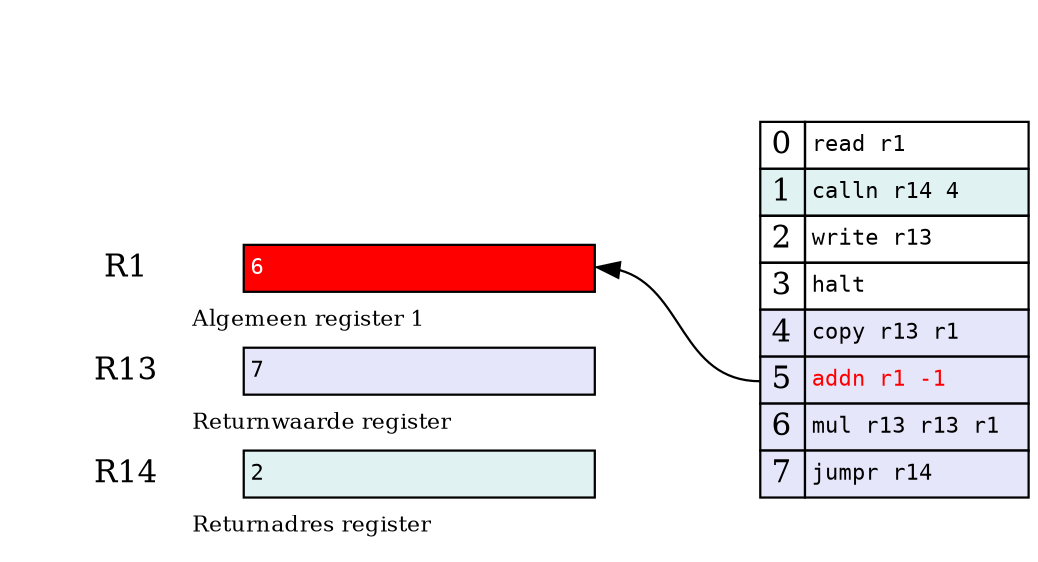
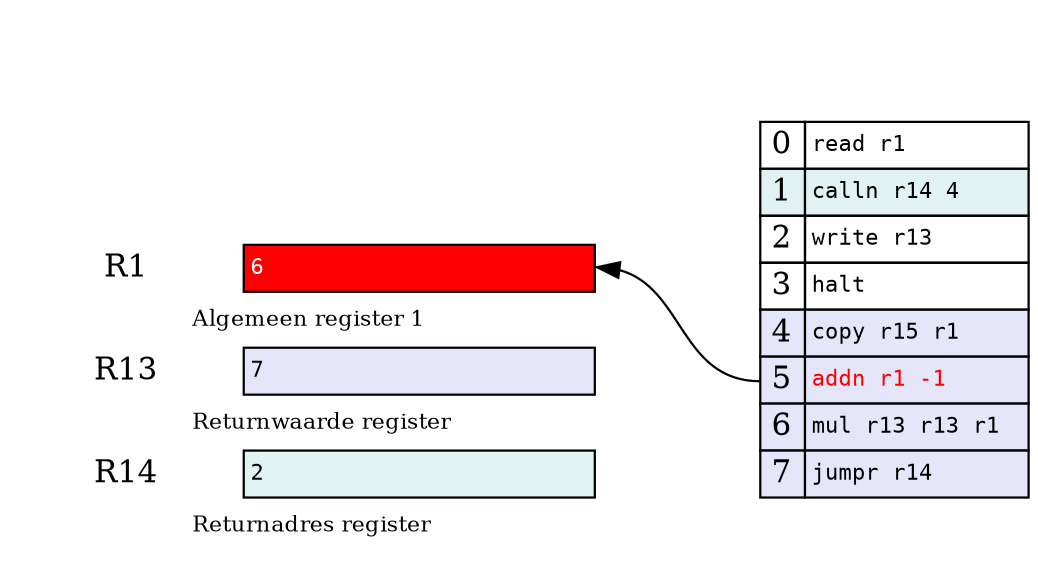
(887, 332) -> (887, 332)
